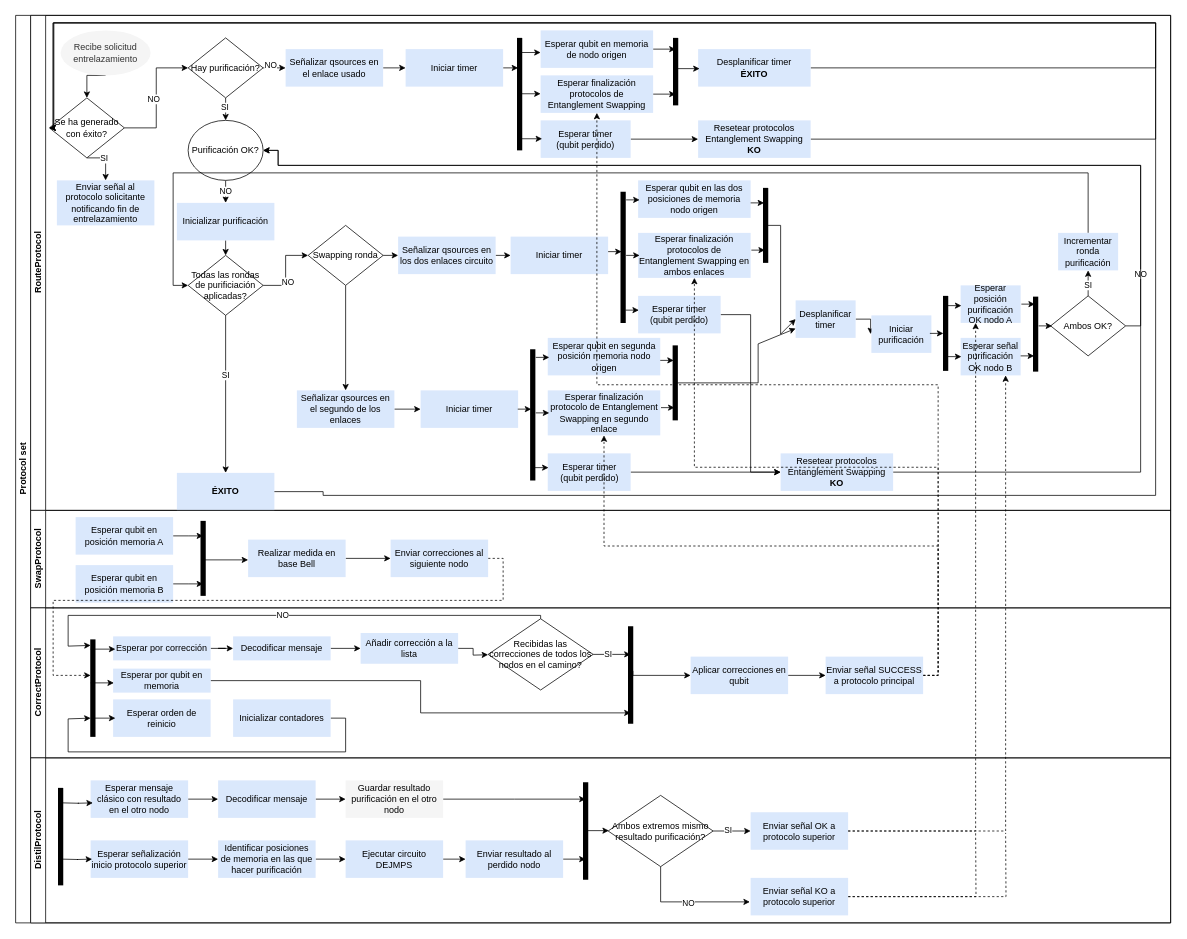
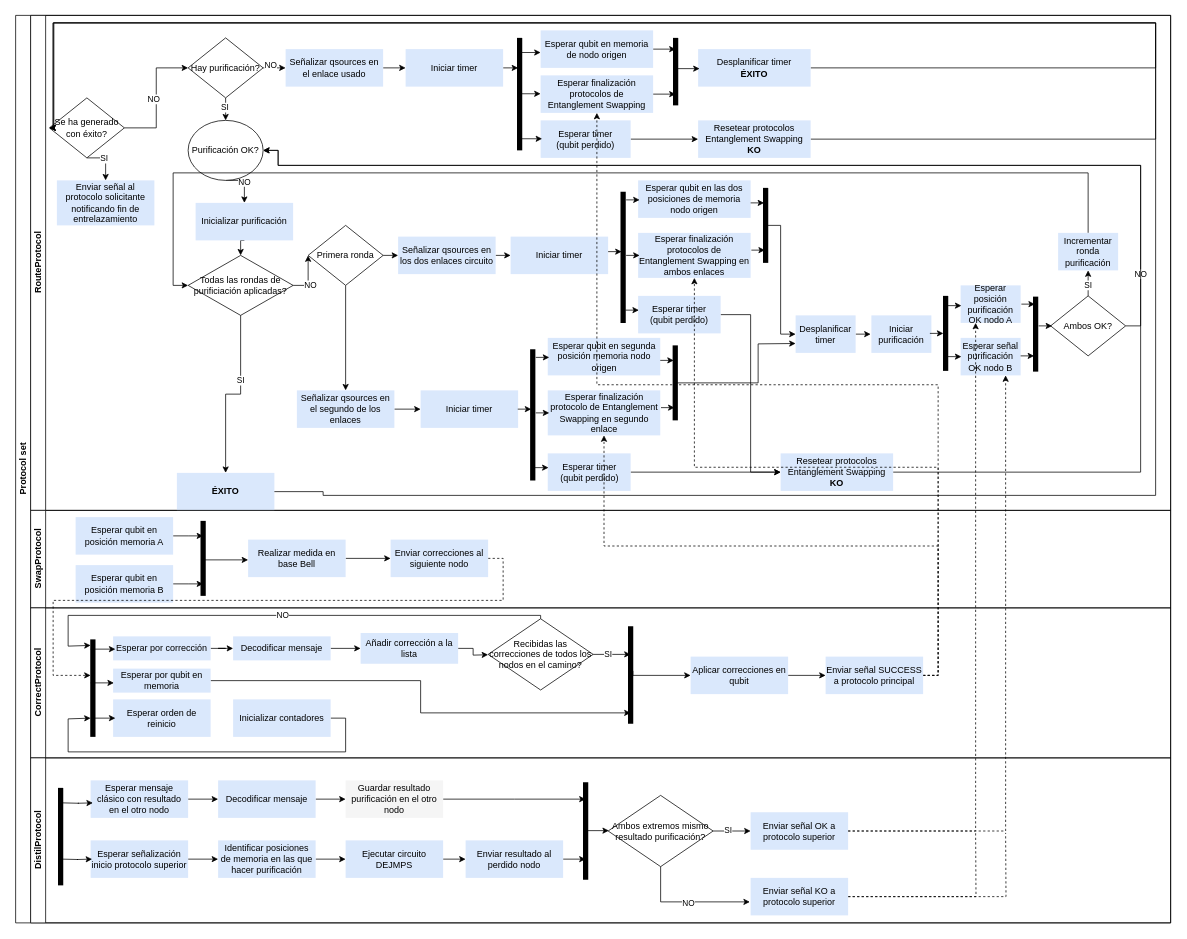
(105, 53) -> none
(94, 75) -> none
(225, 222) -> (244, 222)
(345, 255) -> (345, 255)
(225, 285) -> (240, 285)
(825, 319) -> (825, 334)
